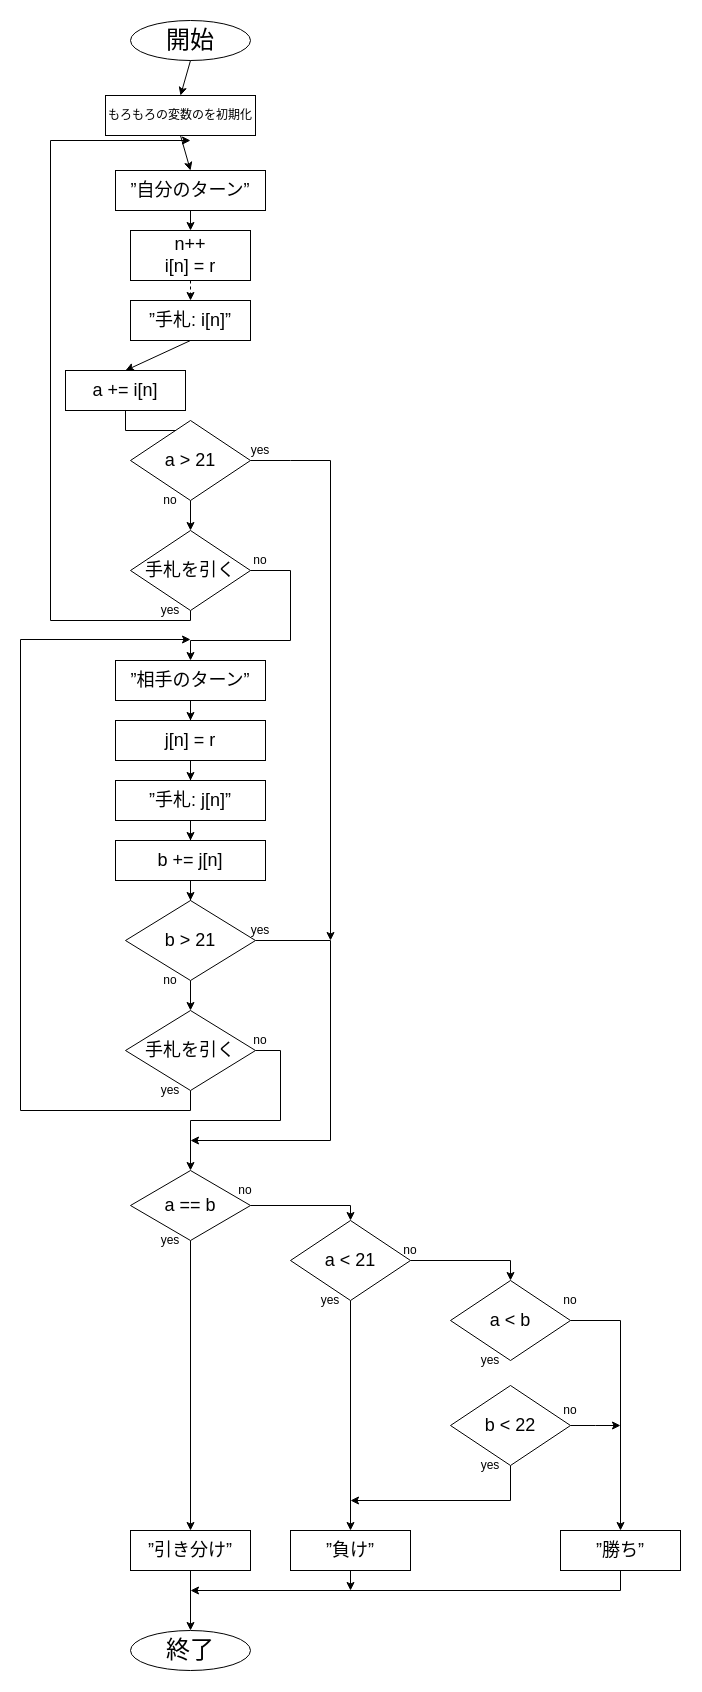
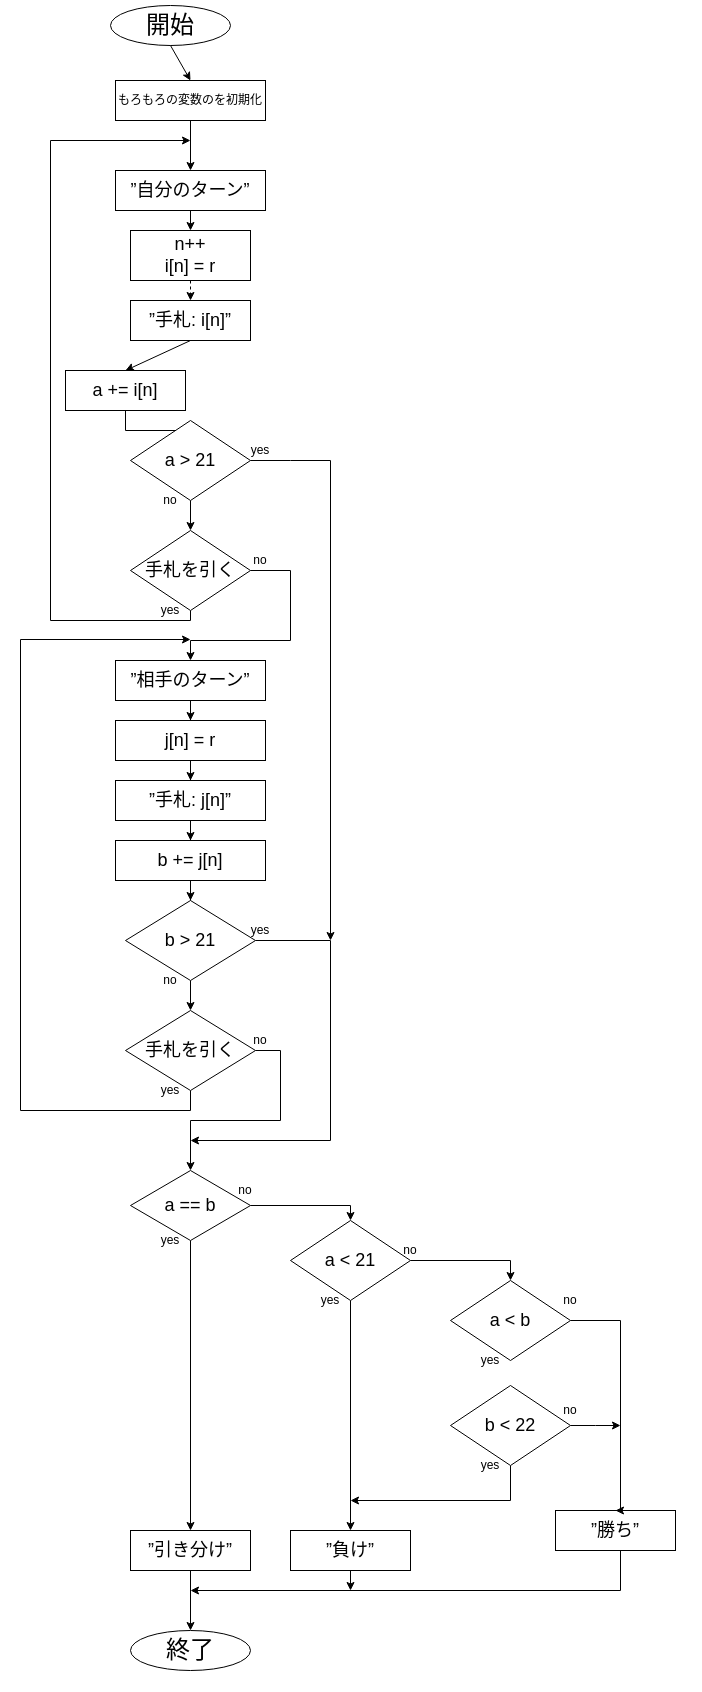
(191, 41) -> (171, 26)
(181, 116) -> (191, 101)
(621, 1551) -> (616, 1531)
